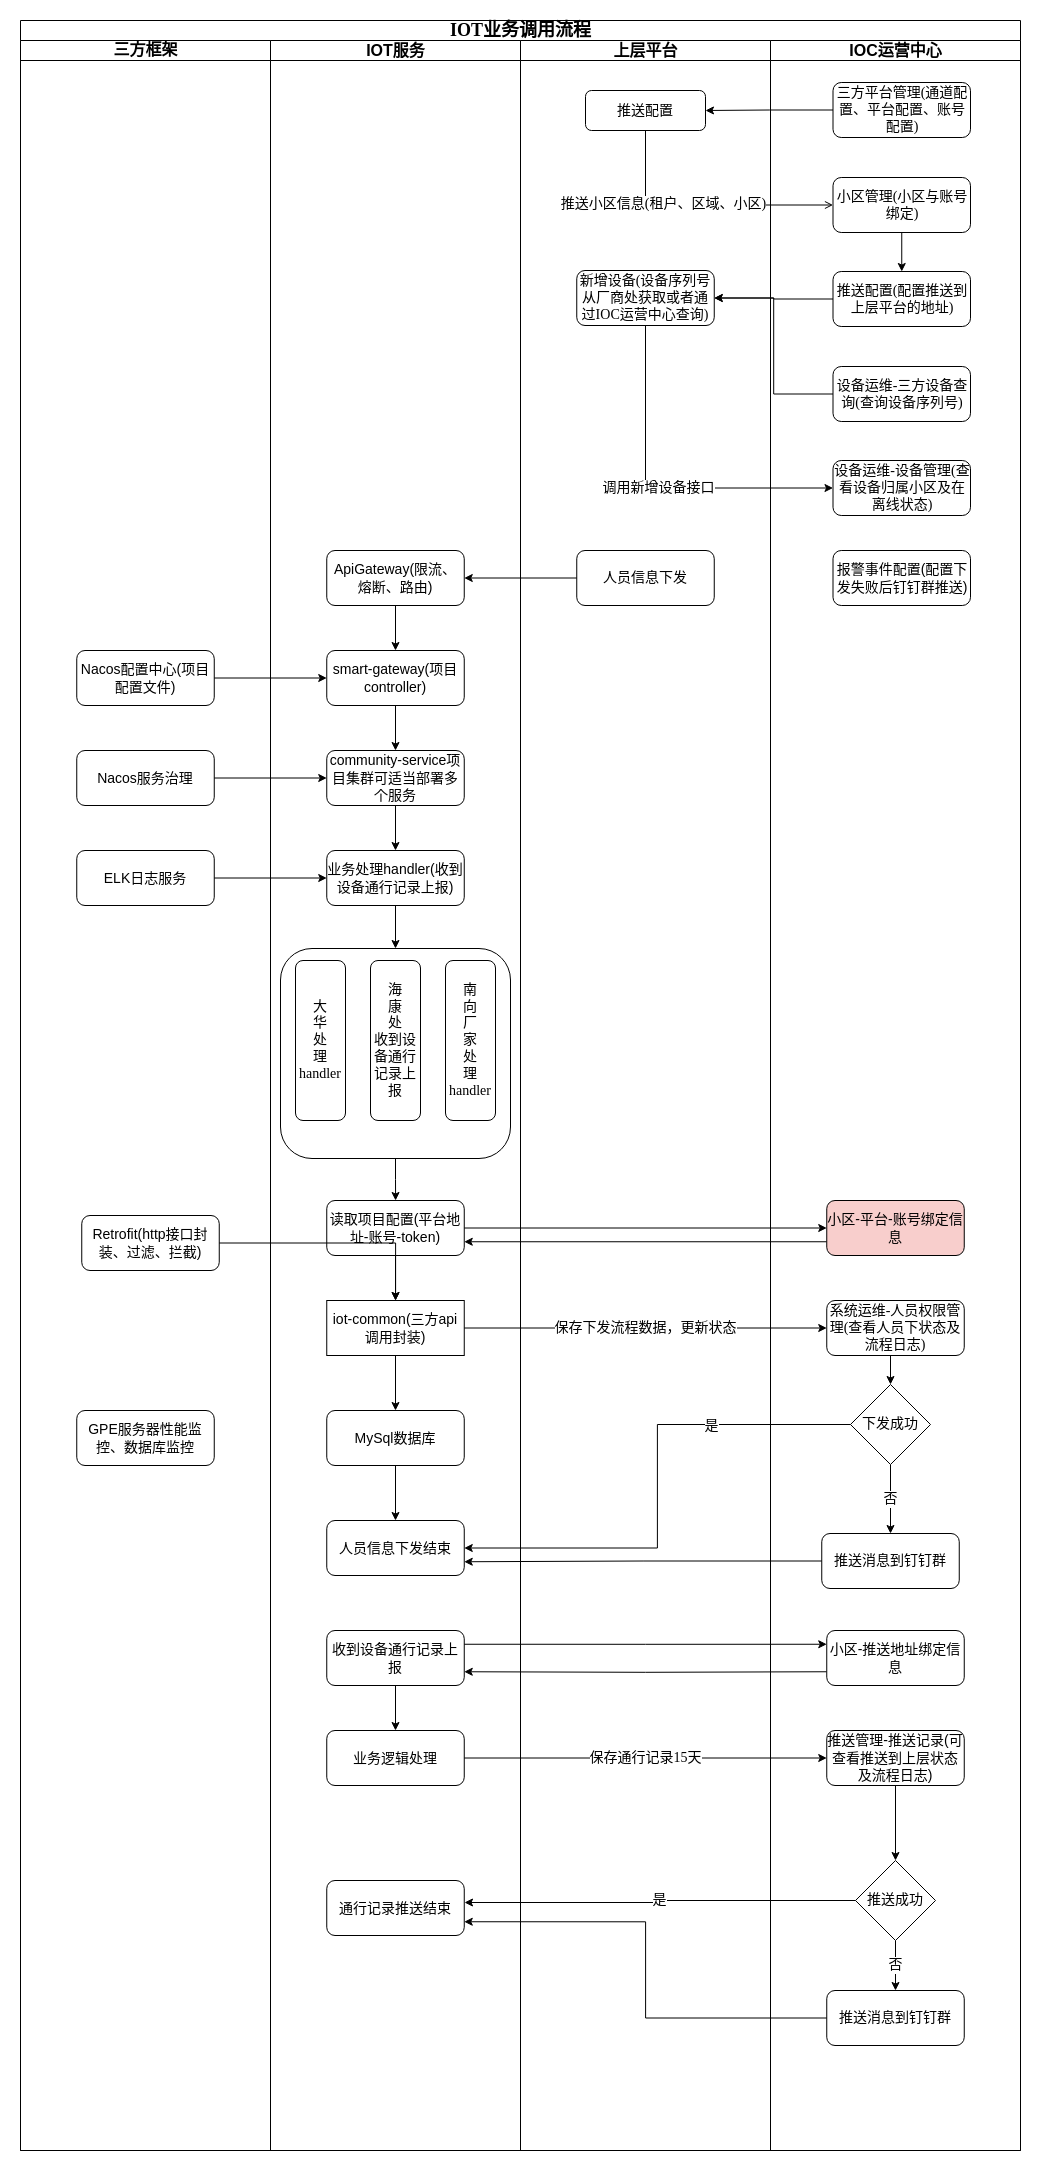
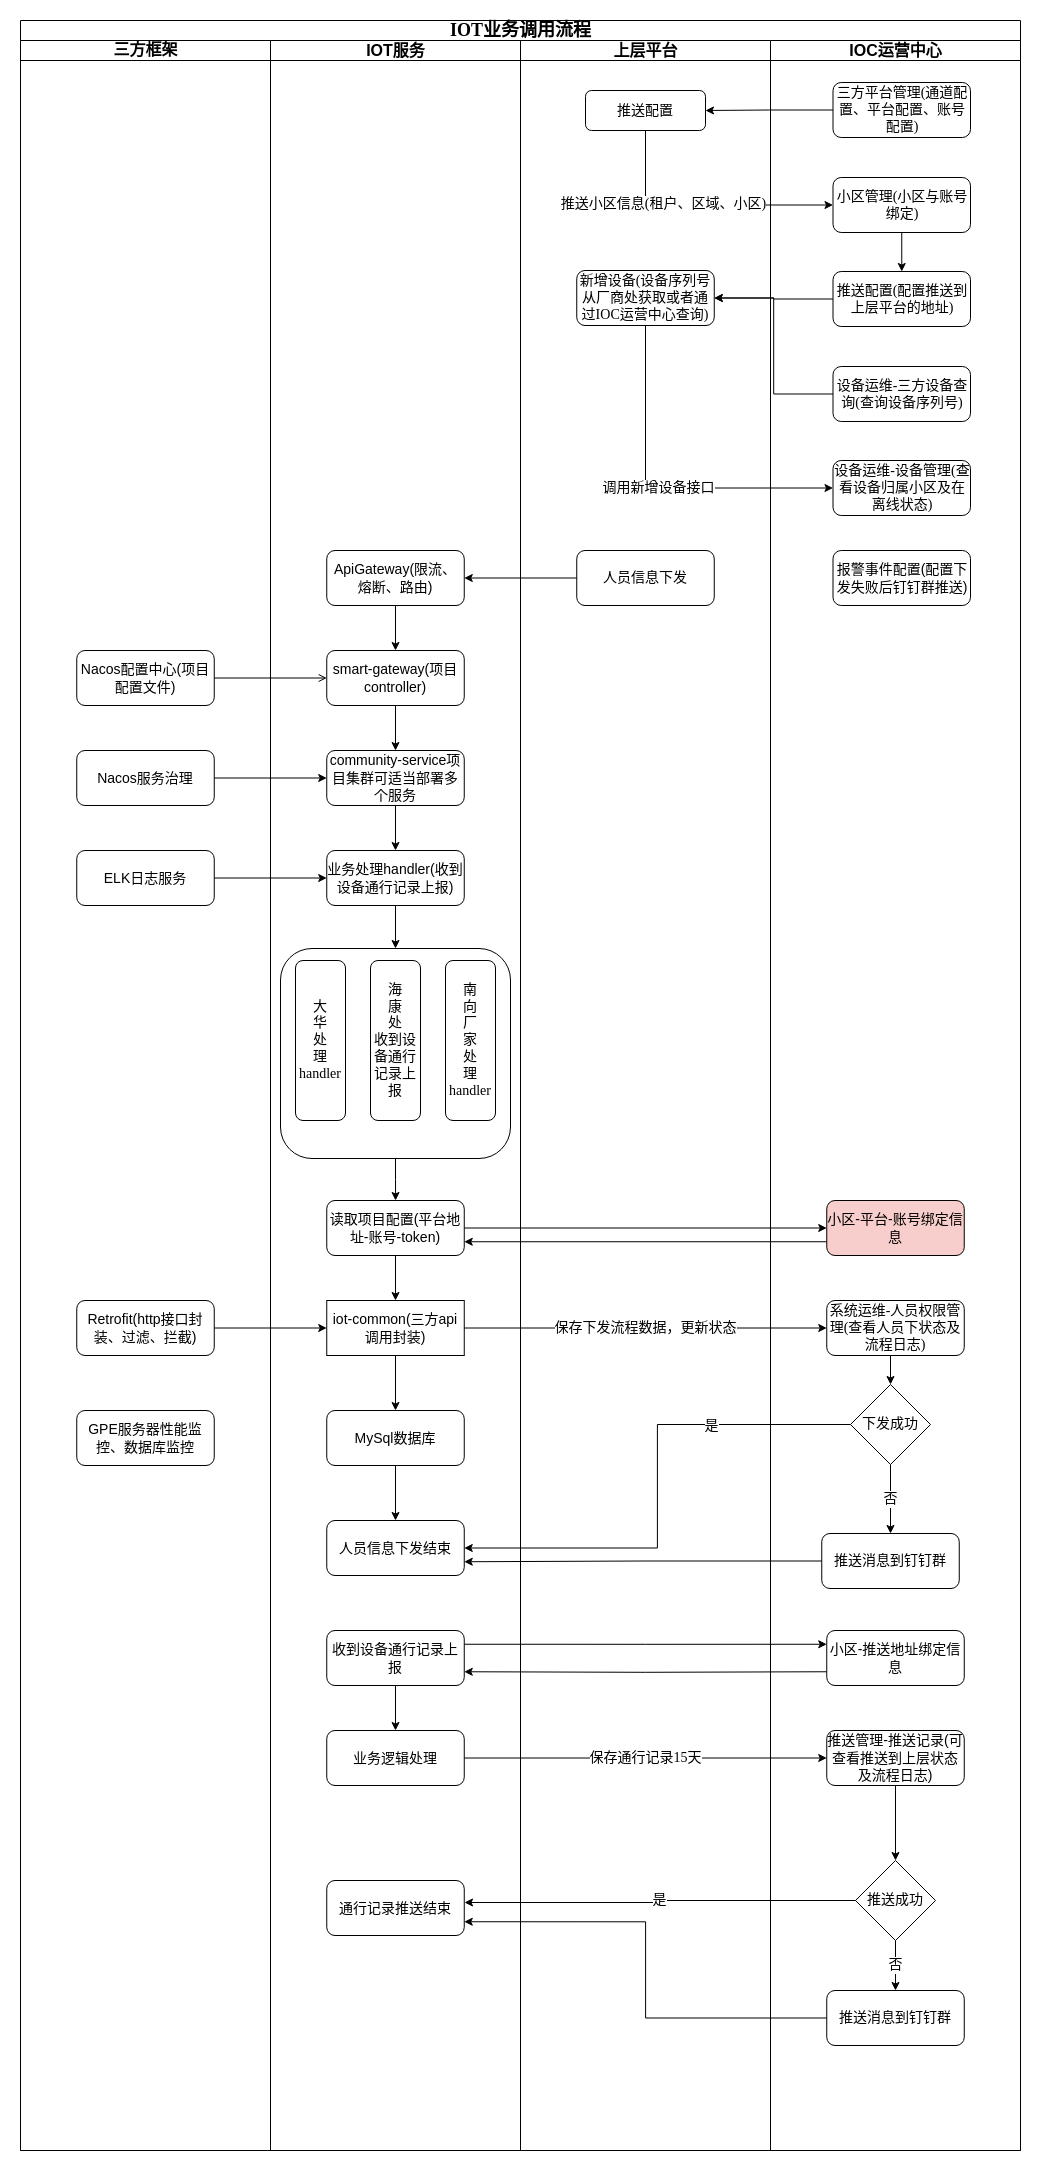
(826, 205) -> (825, 205)
(318, 678) -> (321, 678)
(151, 1243) -> (146, 1328)
